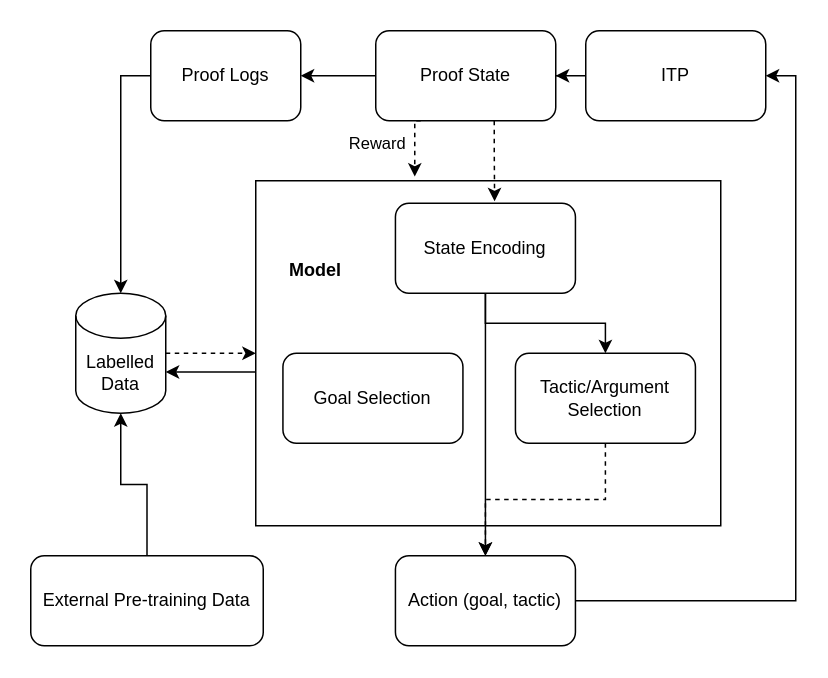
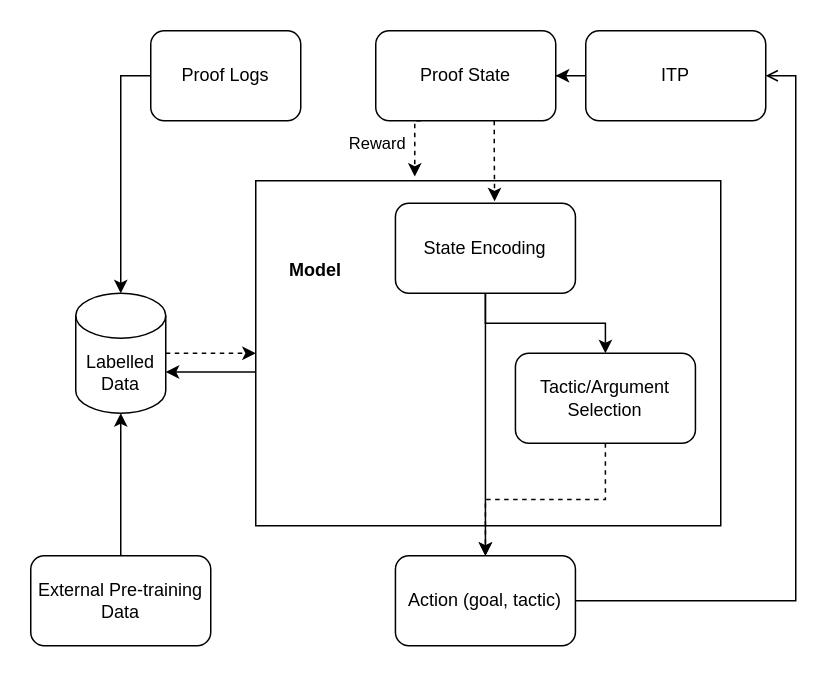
(344, 76) -> none
(777, 76) -> (774, 76)
(373, 398) -> none
(147, 601) -> (121, 601)
